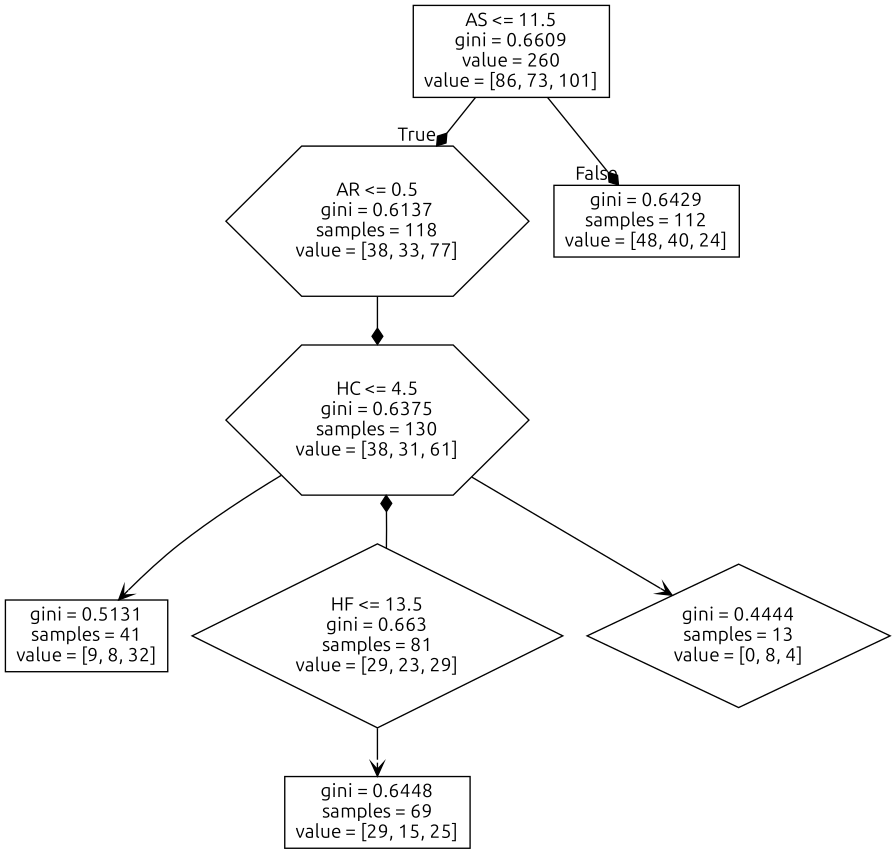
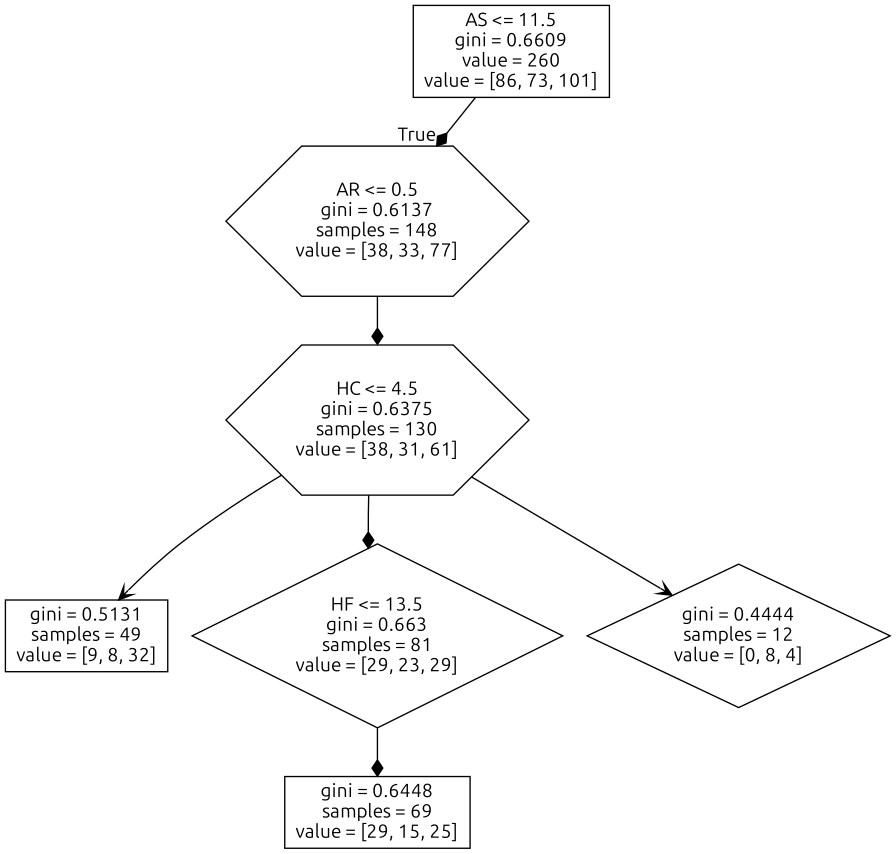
(377, 221) -> (377, 221)
(647, 221) -> none
(387, 530) -> (368, 513)
(87, 636) -> (87, 636)
(739, 636) -> (739, 636)
(377, 744) -> (377, 744)
